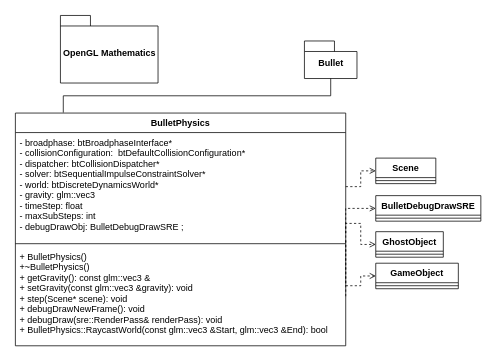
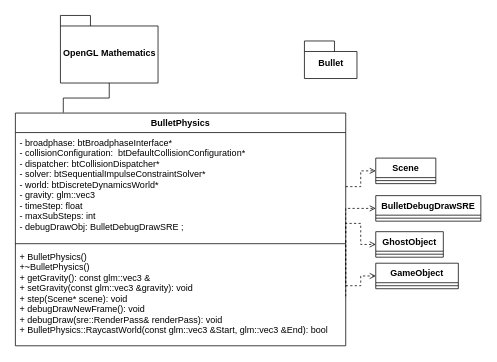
(203, 96) -> (93, 98)
